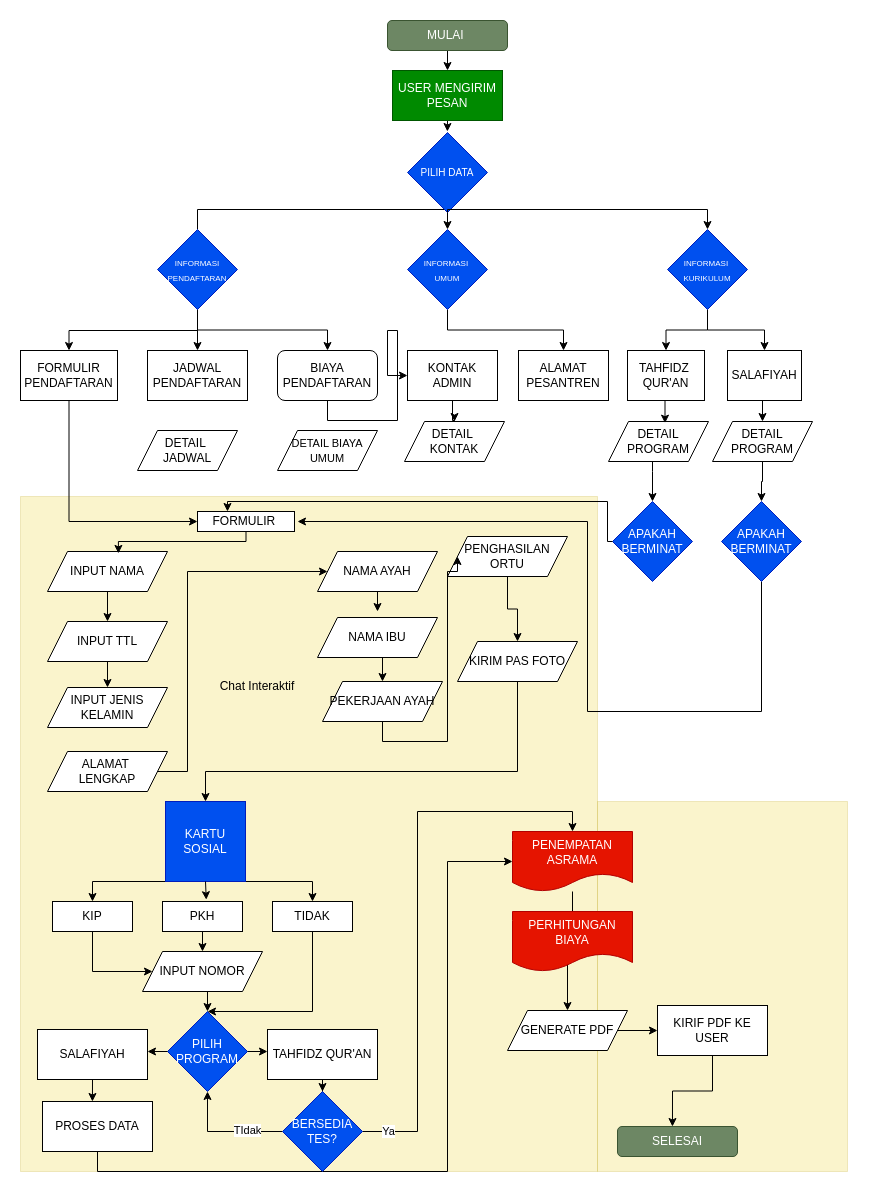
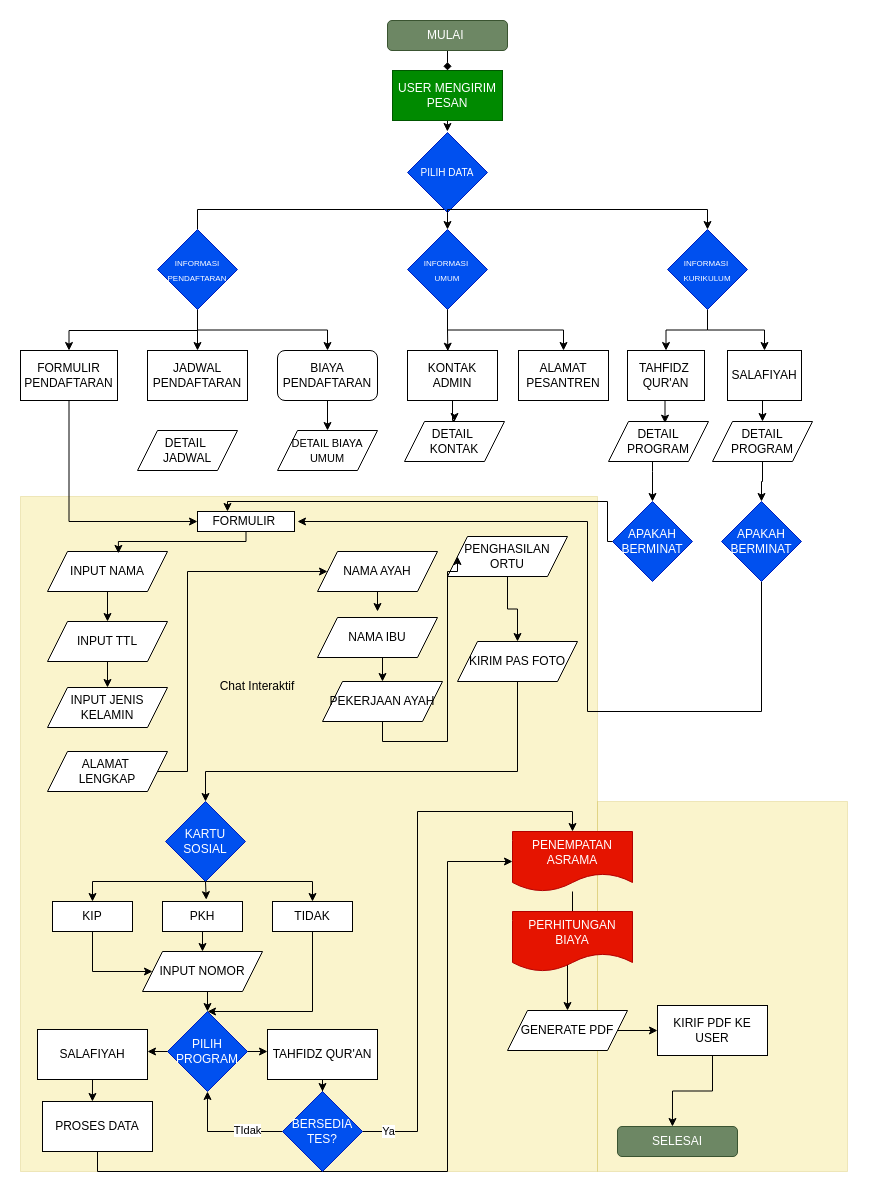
(448, 62) -> (448, 61)
none -> (448, 338)
(398, 379) -> (328, 421)
(206, 842) -> (206, 842)
